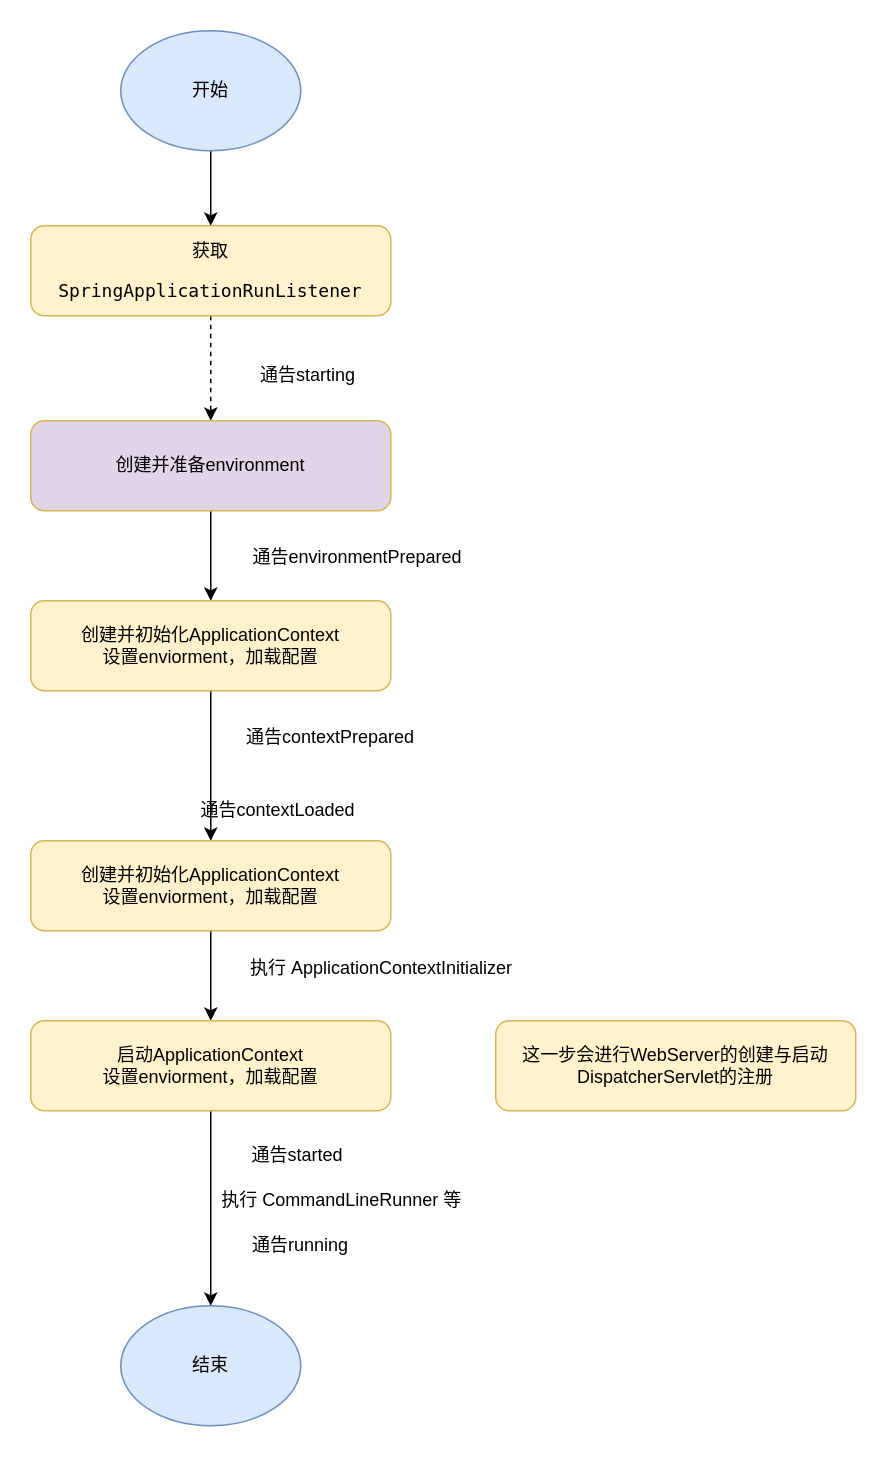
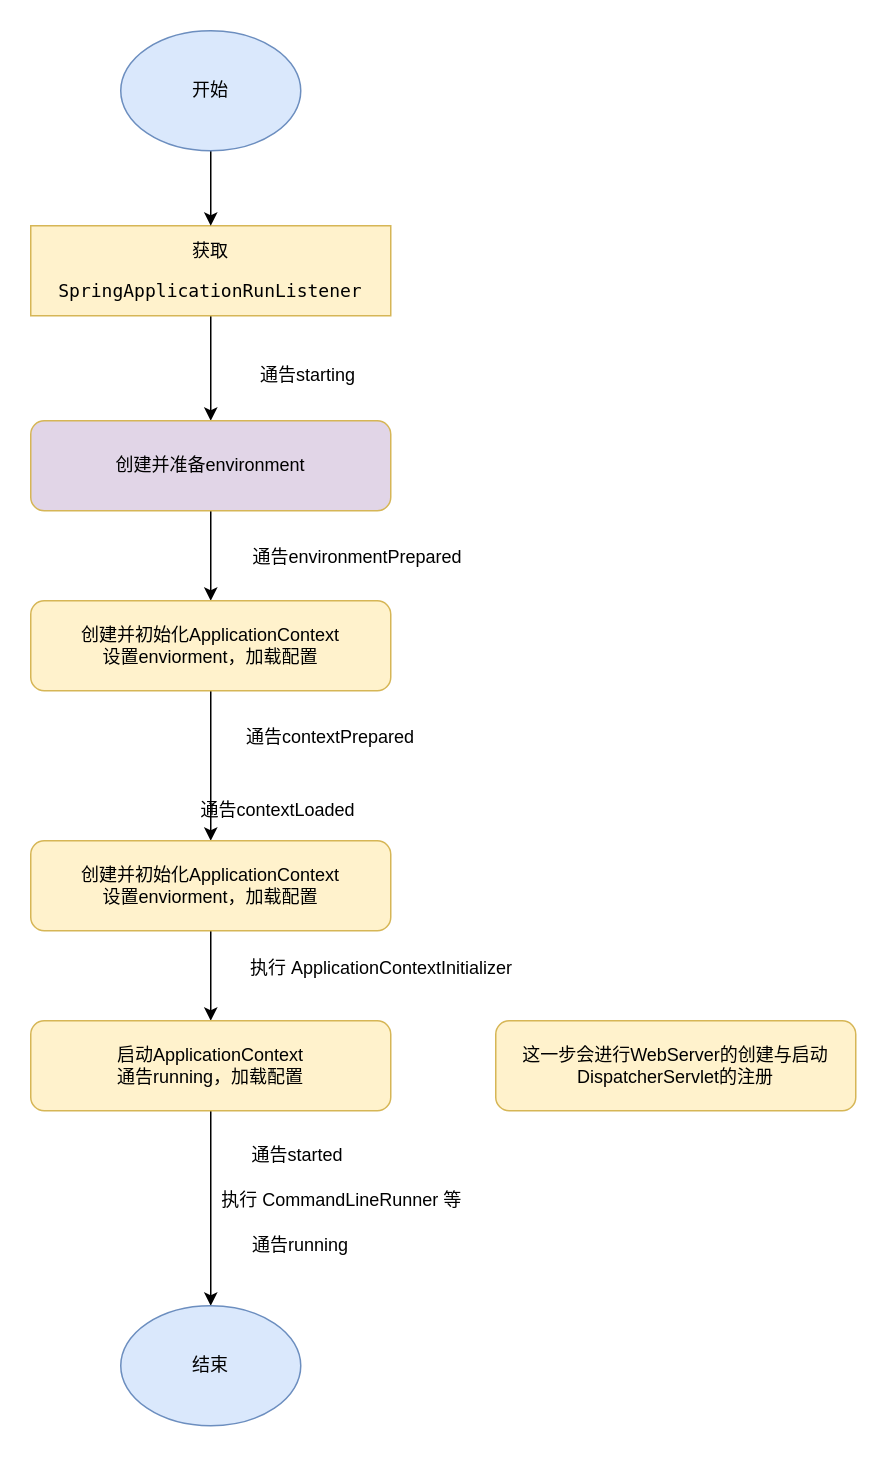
(211, 271) -> (211, 271)
(211, 362) -> (211, 362)
(211, 1066) -> (211, 1066)
